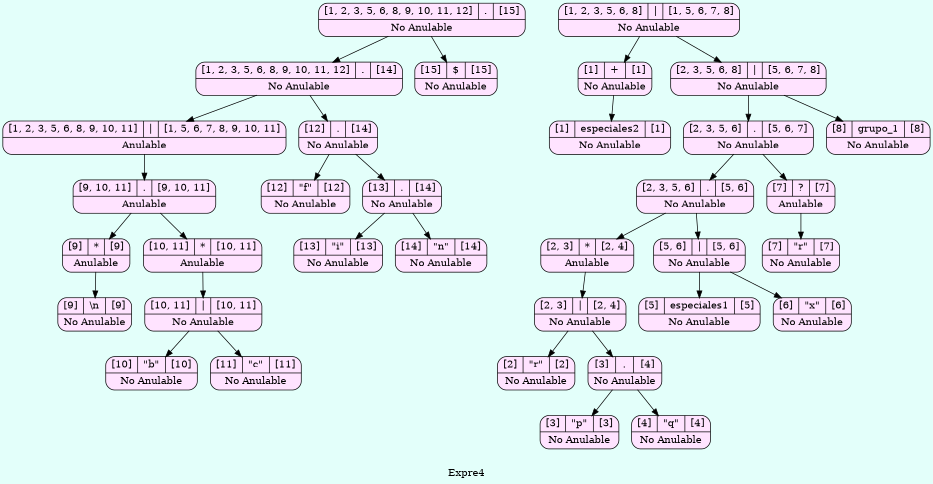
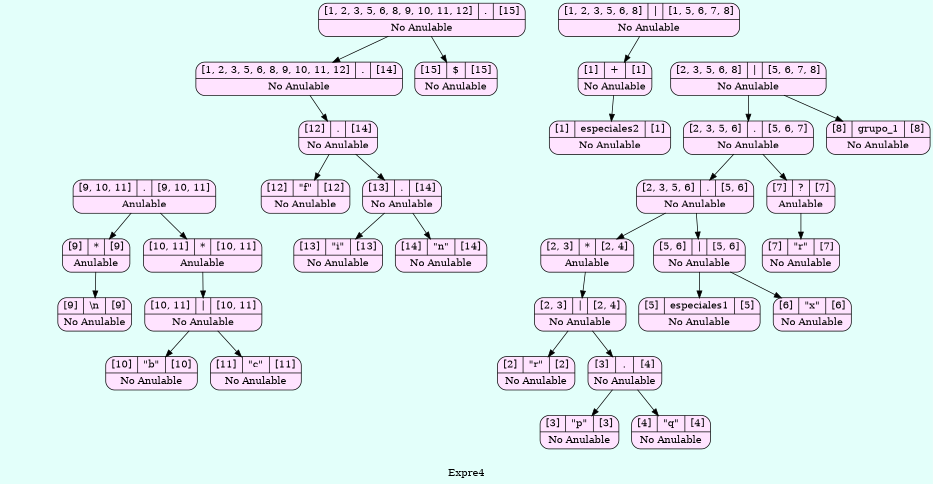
(696, 47) -> none
(144, 138) -> none
